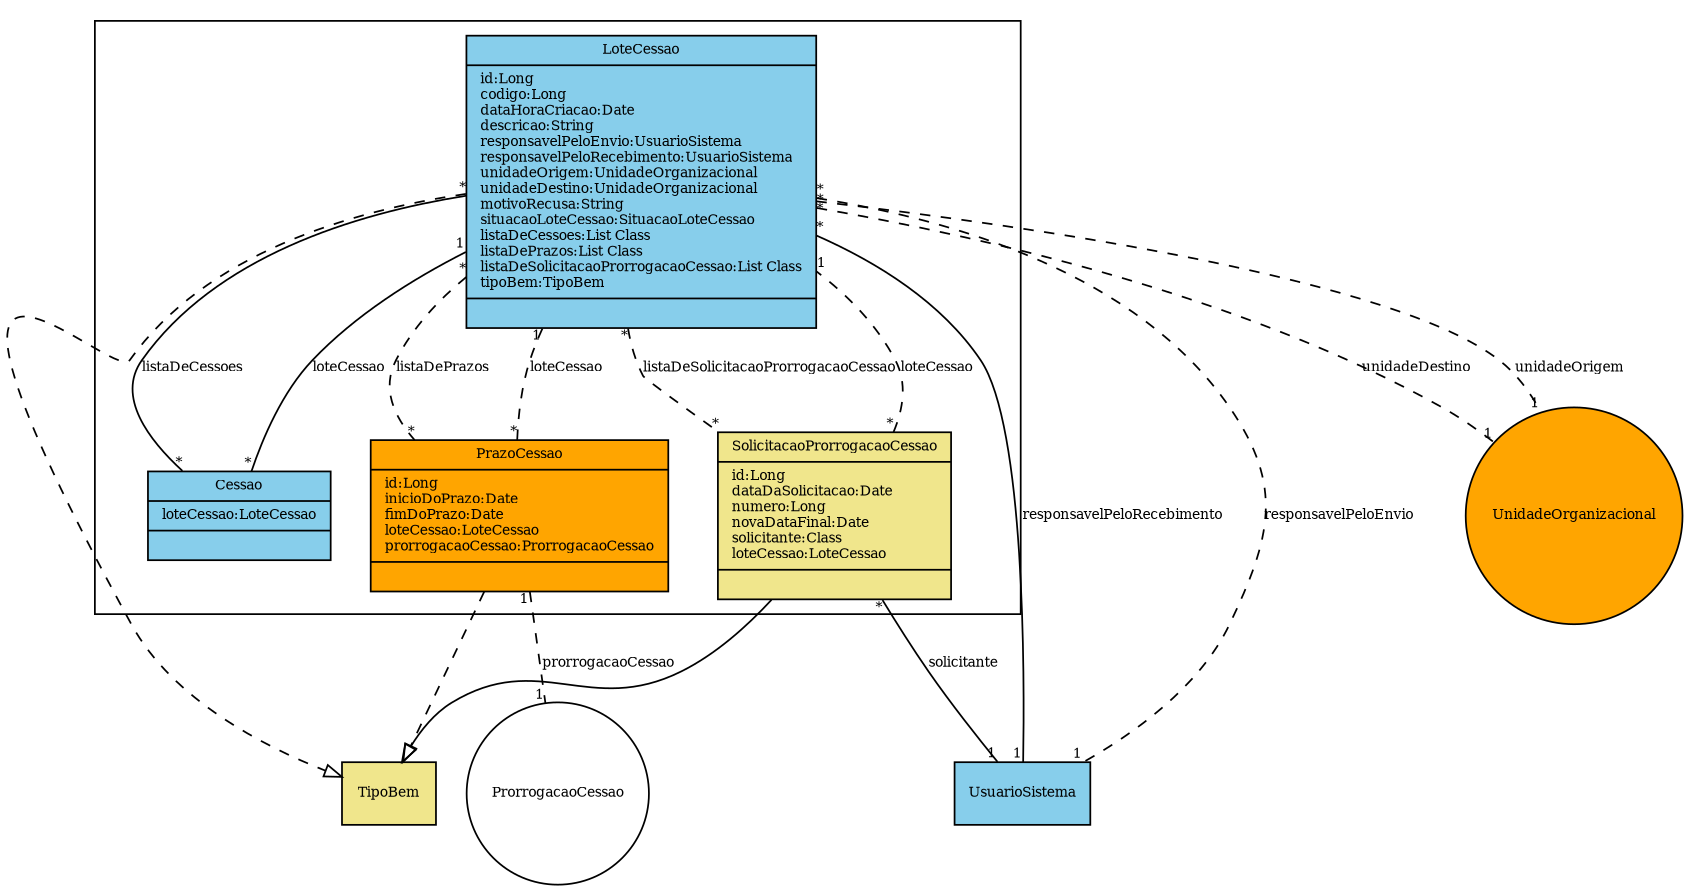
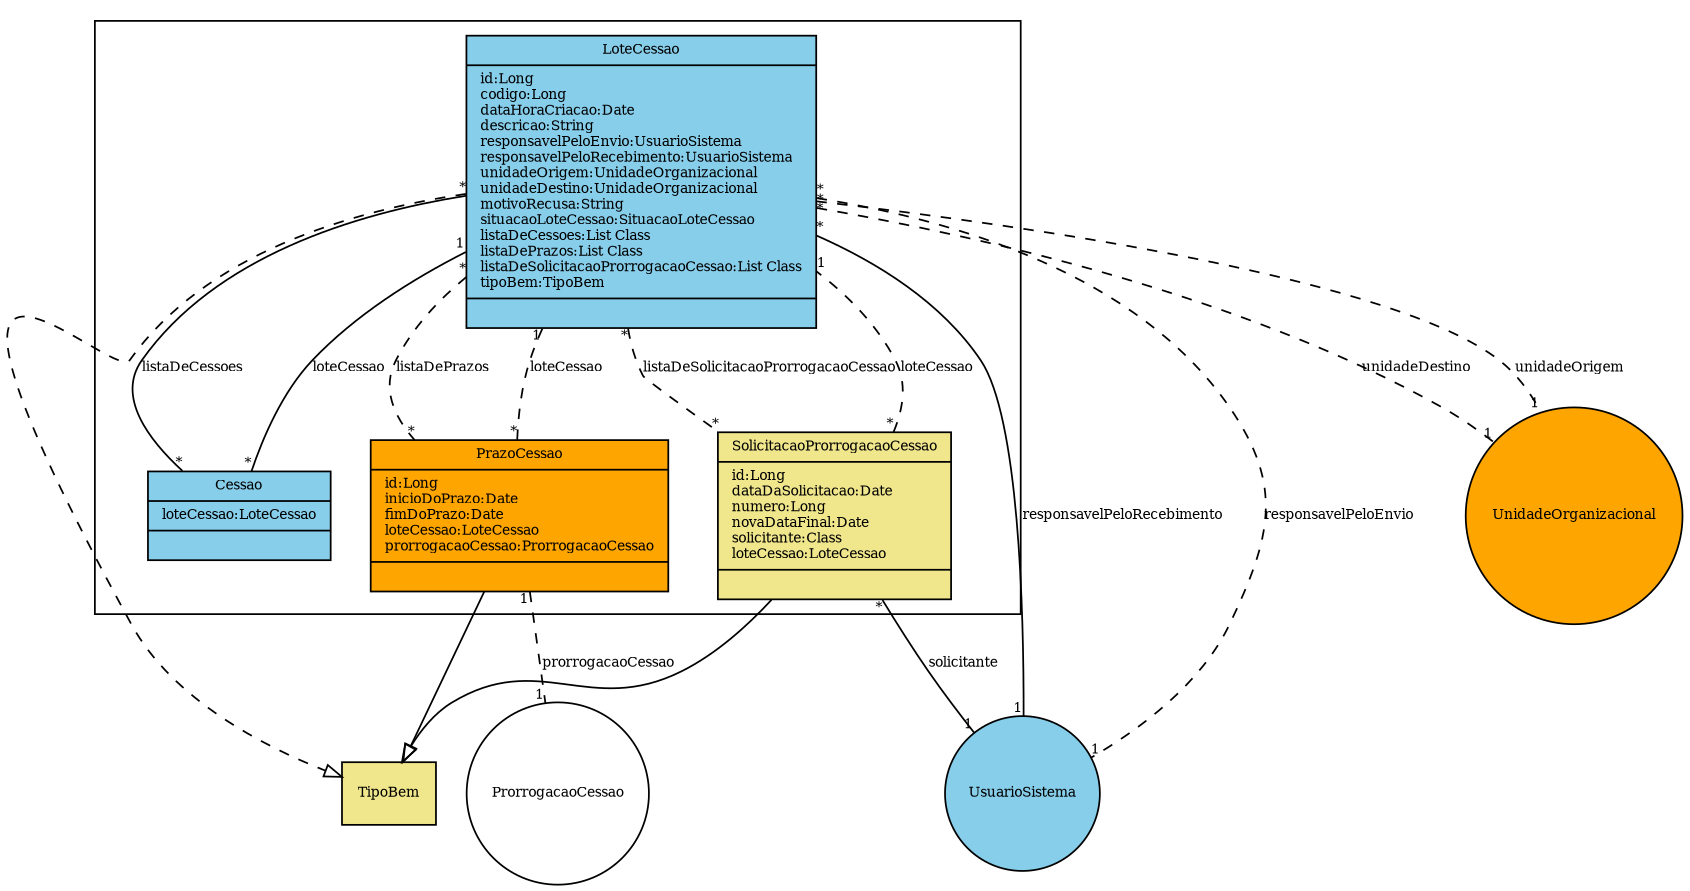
(448, 669) -> (448, 669)
(1022, 794) -> (1022, 794)
